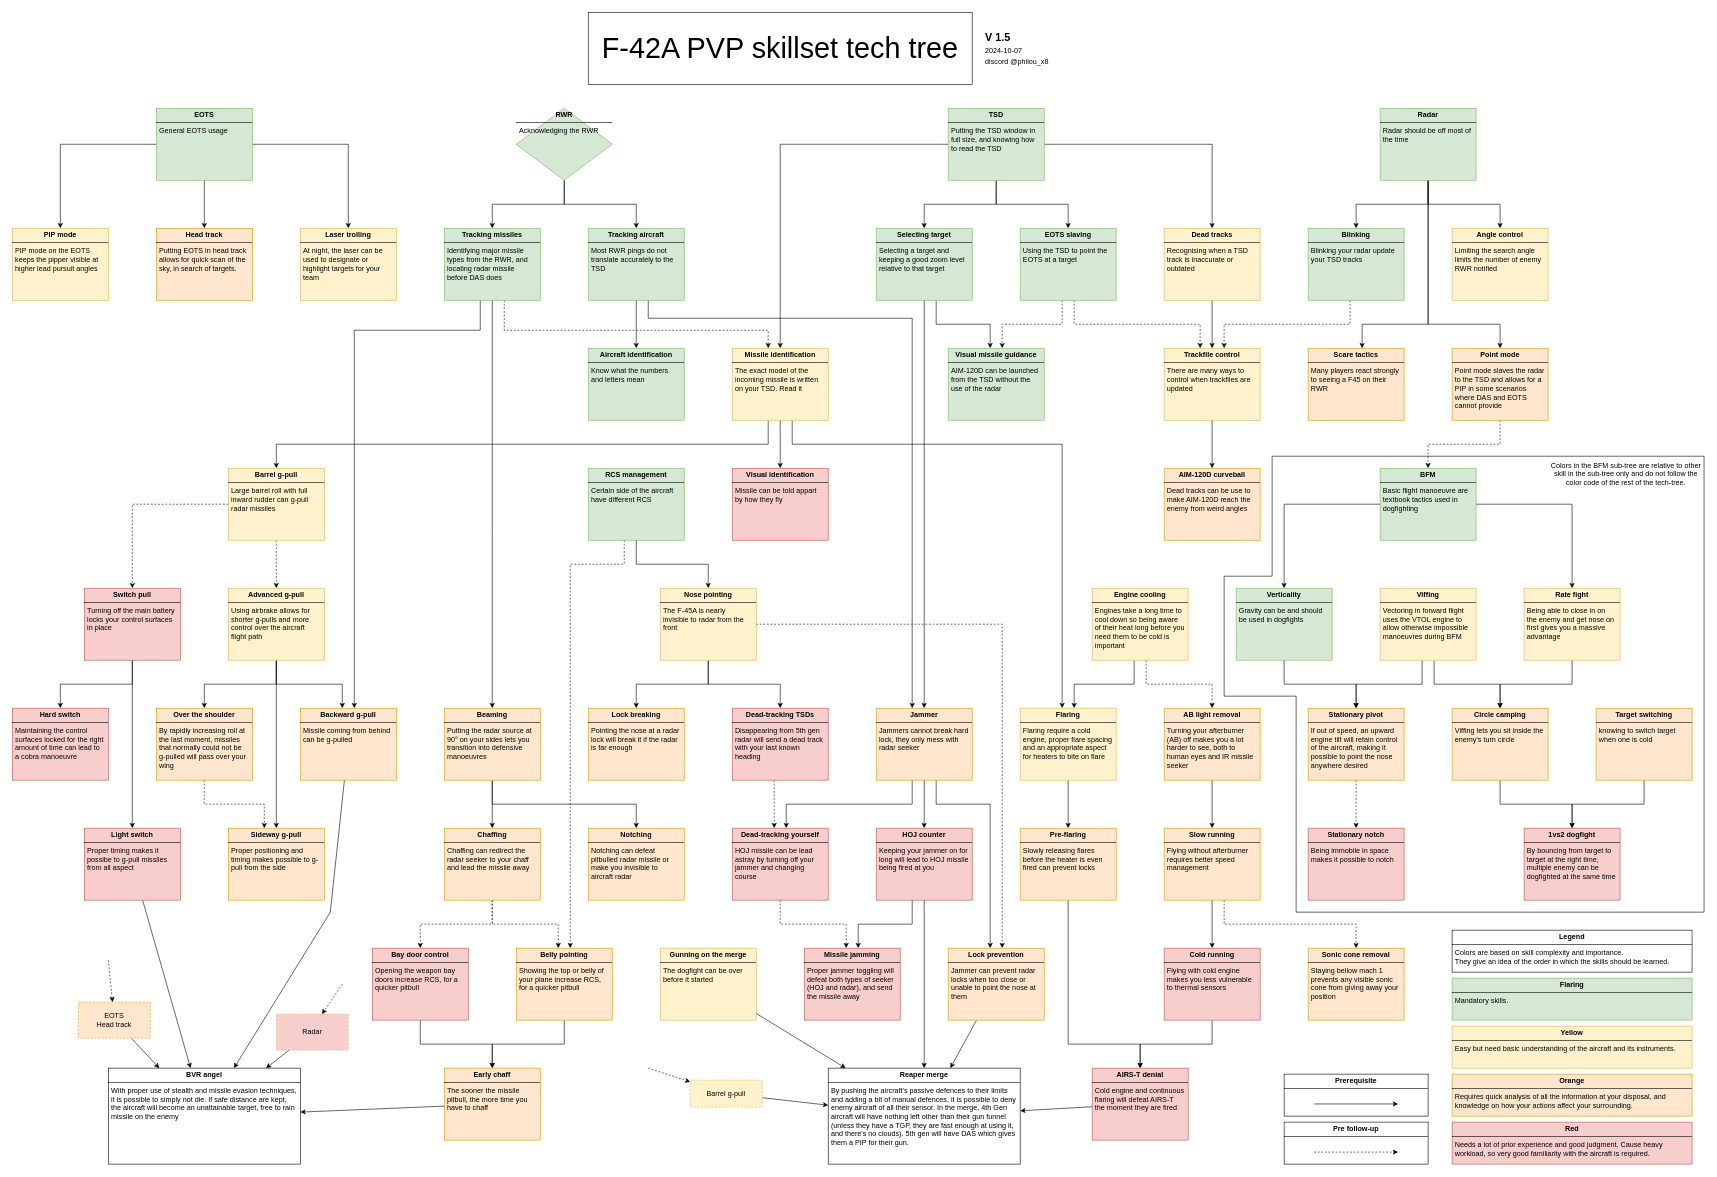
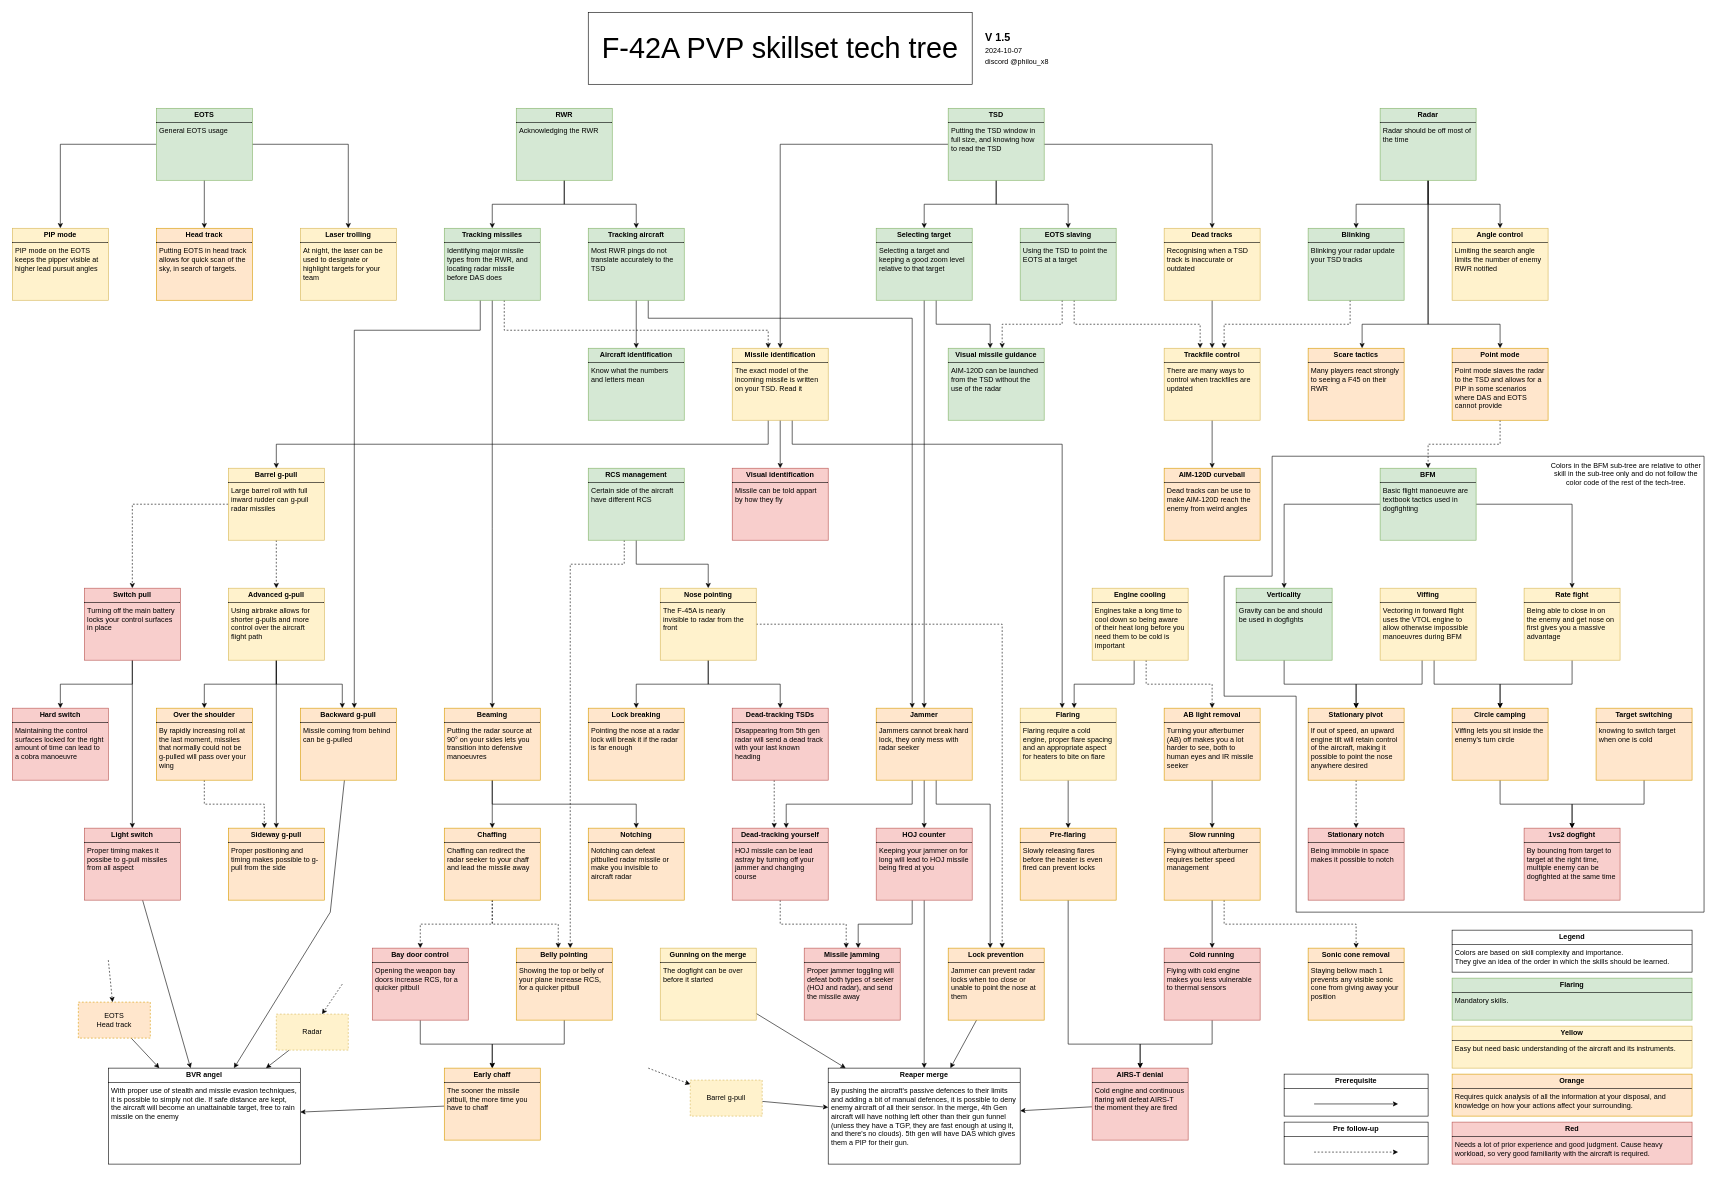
(564, 144) -> (564, 144)
(312, 1032) -> (312, 1032)
(726, 1094) -> (726, 1098)
